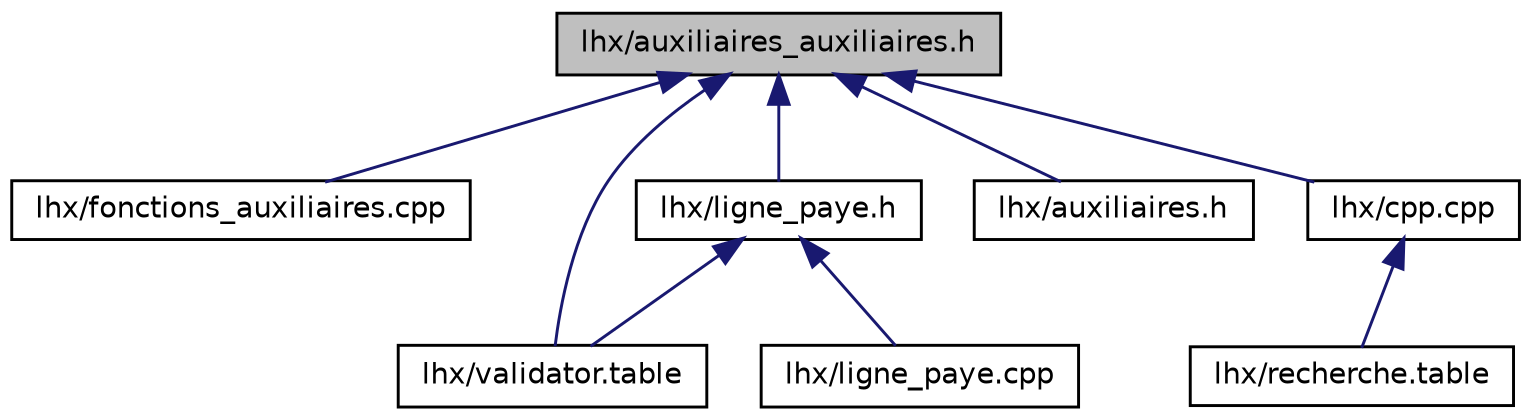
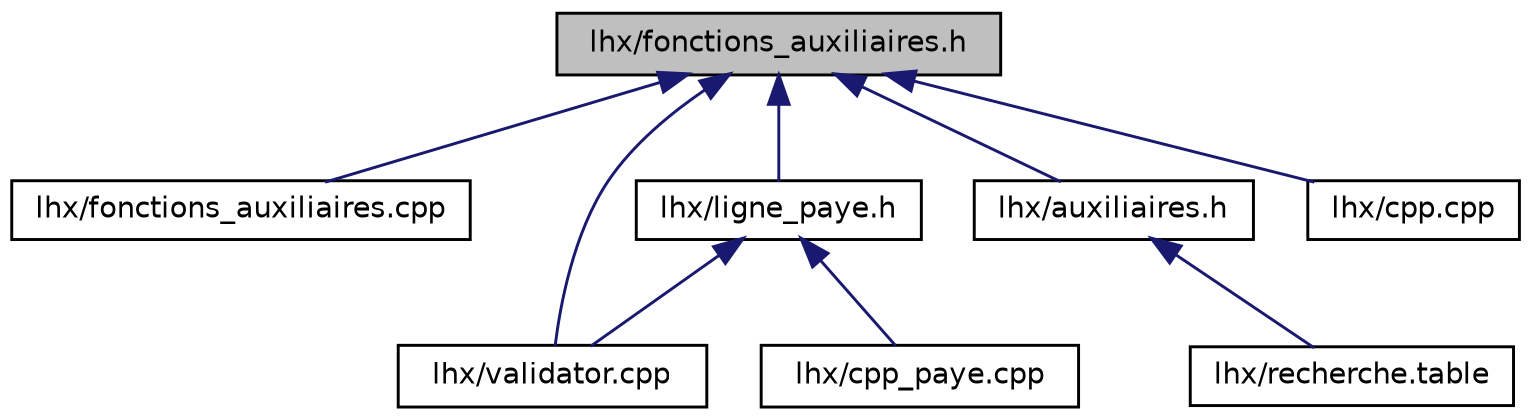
(779, 44) -> (779, 44)
(1377, 307) -> (1245, 301)
(553, 376) -> (553, 376)
(920, 376) -> (920, 376)
